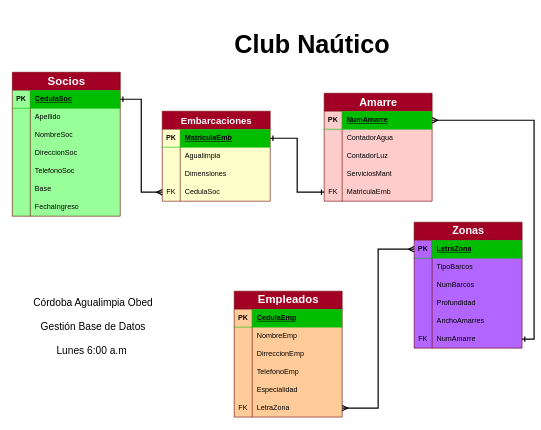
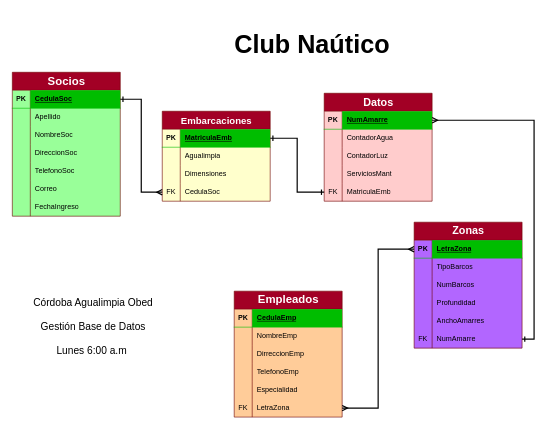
(379, 102) -> (379, 102)
(43, 189) -> (47, 189)
